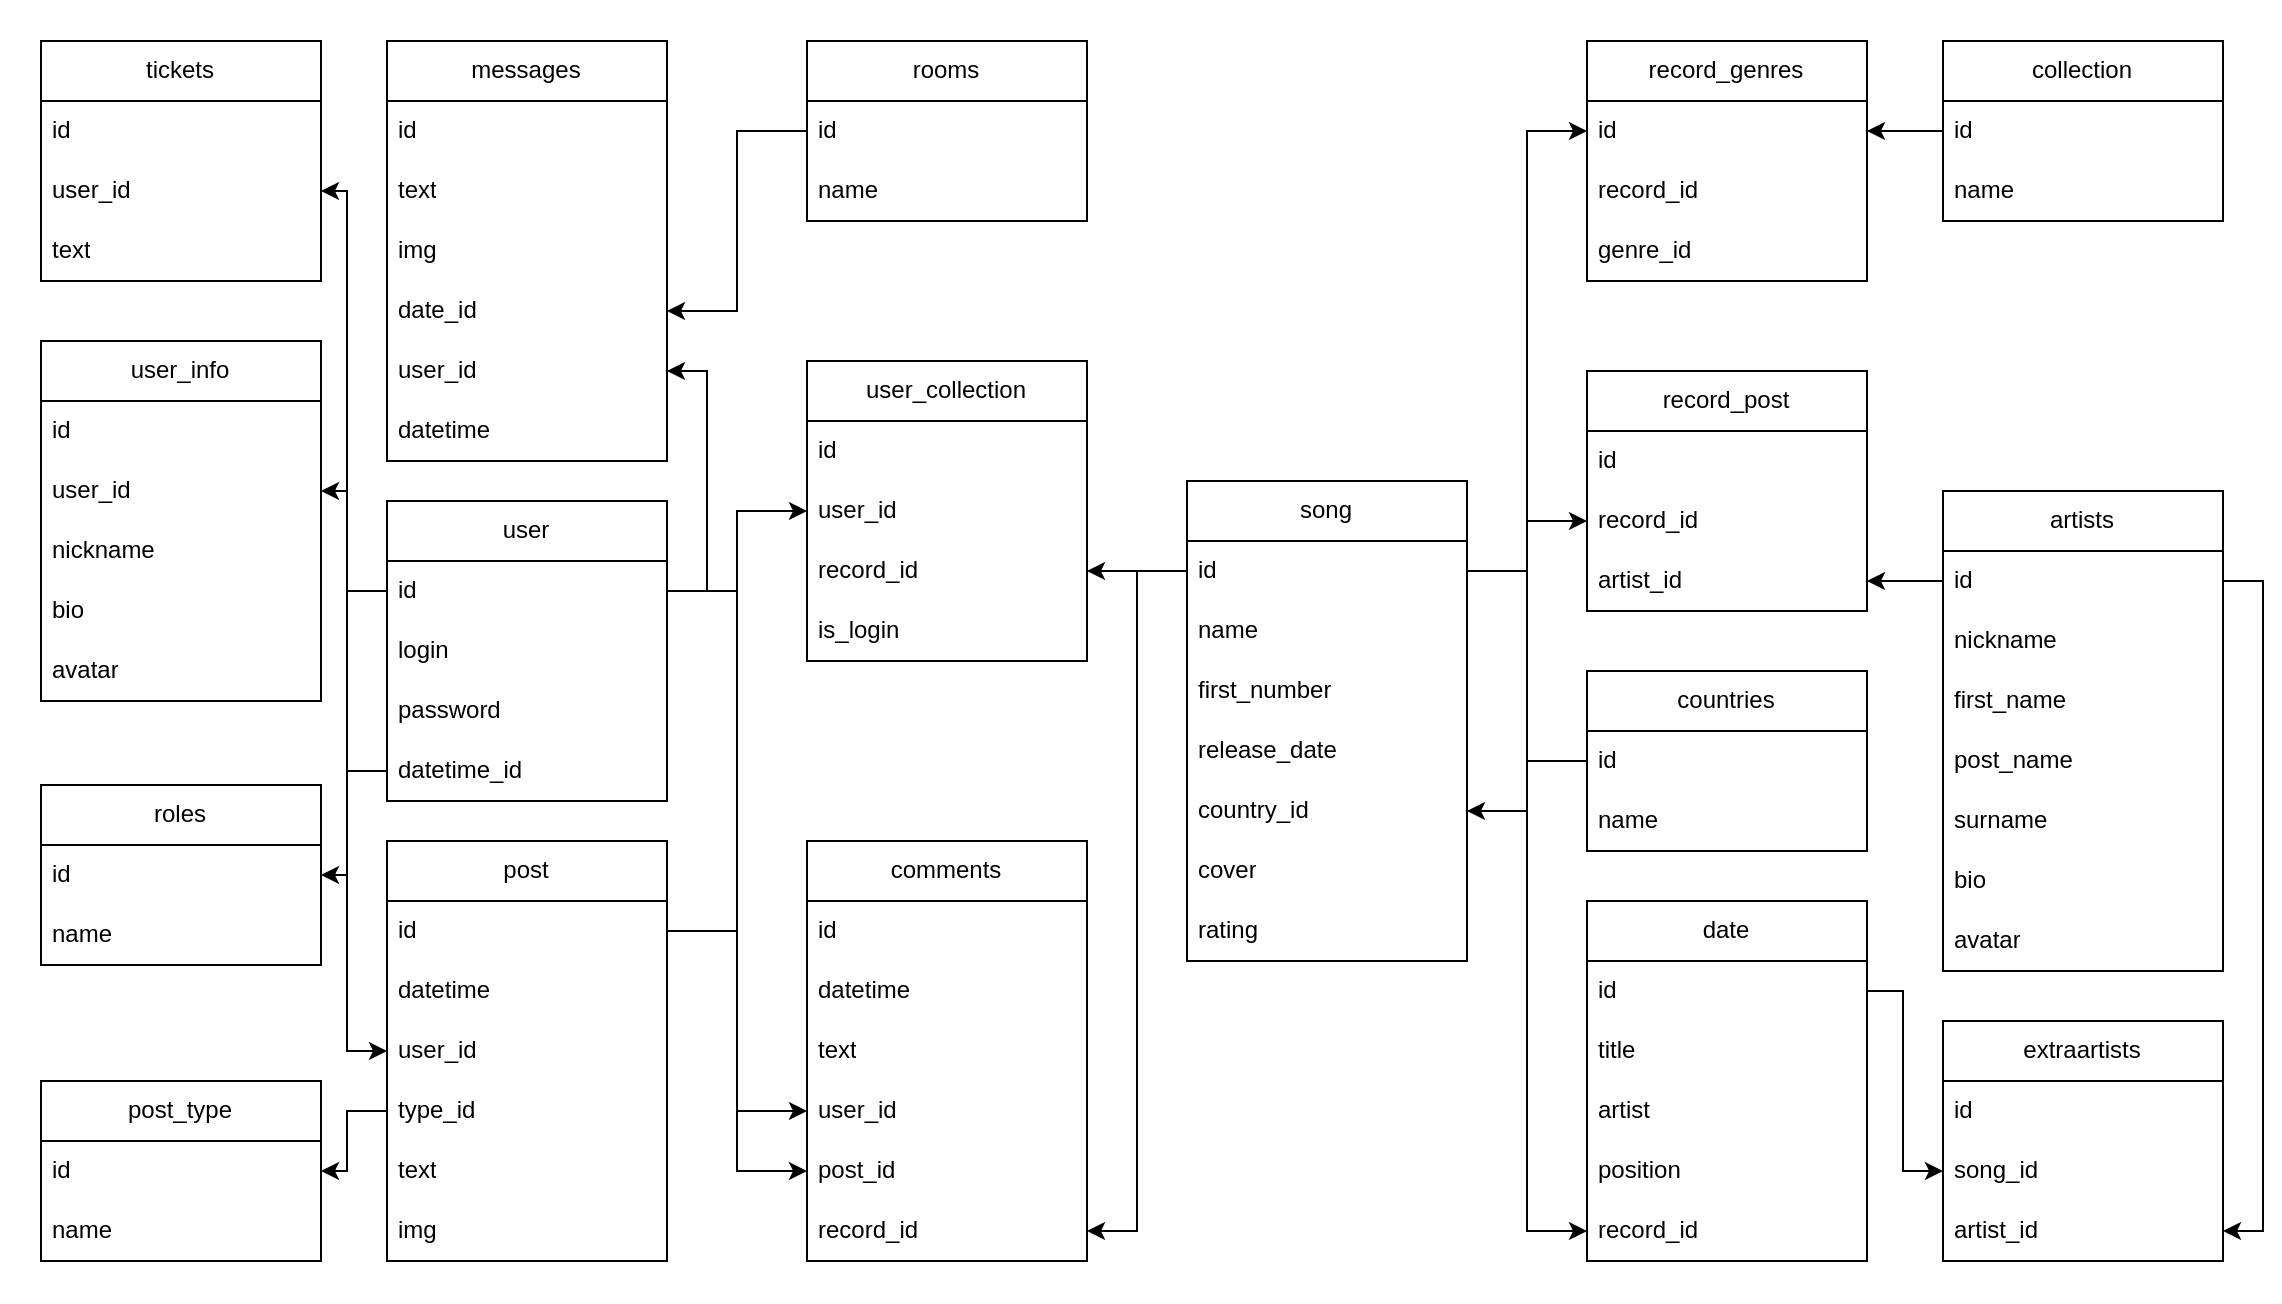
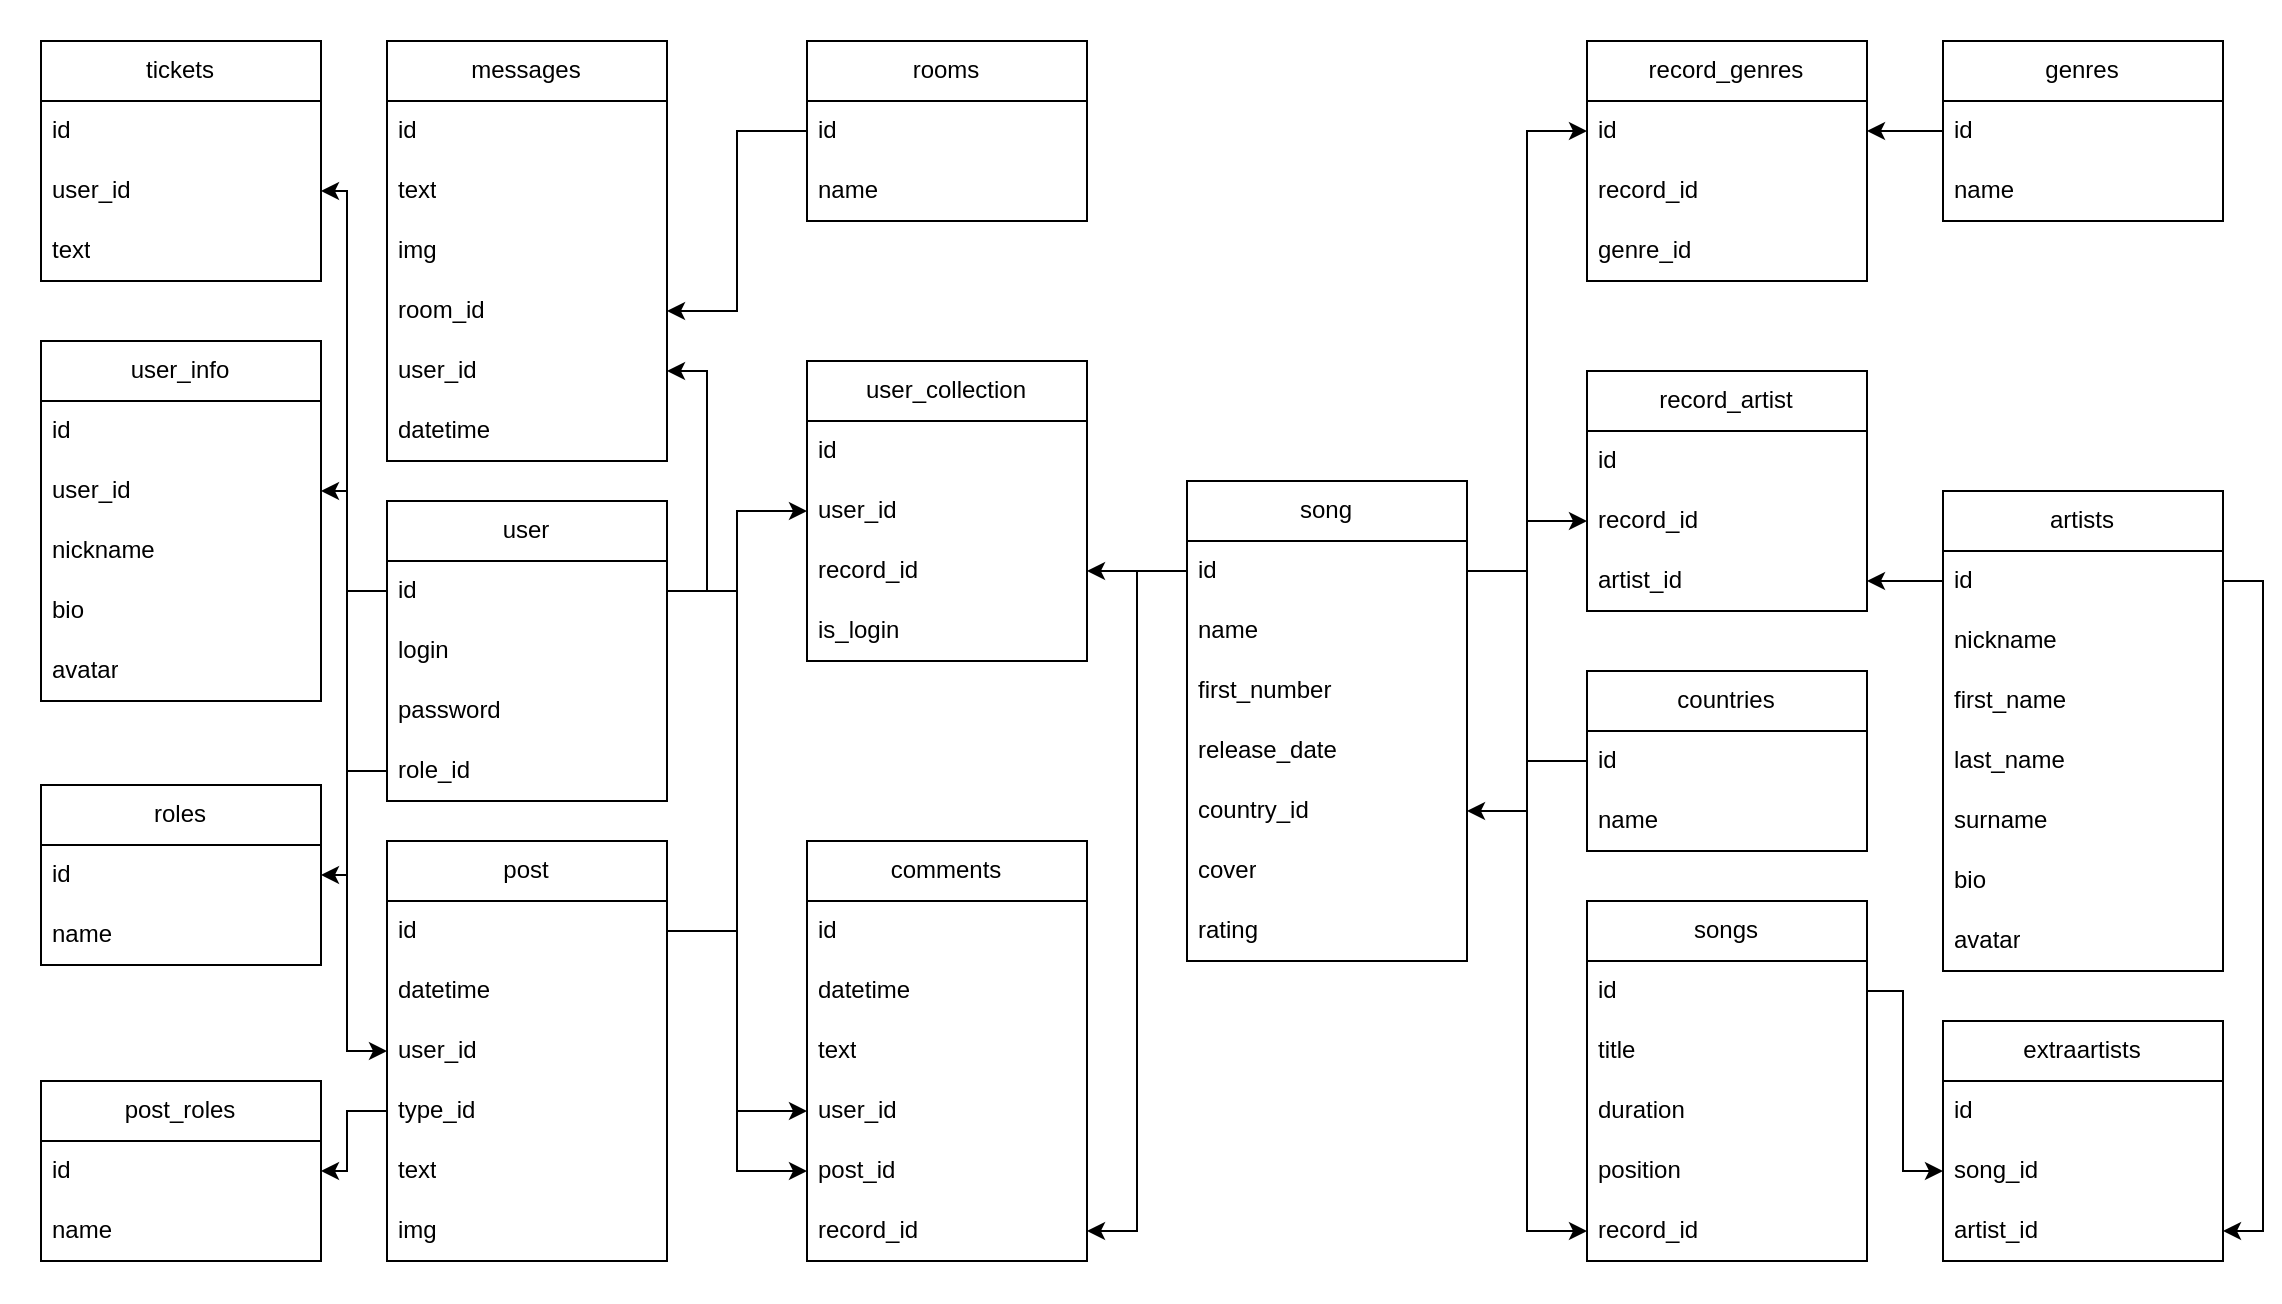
(2083, 71) -> (2083, 71)
(443, 311) -> (443, 311)
(1727, 401) -> (1727, 401)
(2015, 761) -> (2012, 761)
(467, 771) -> (440, 771)
(1727, 931) -> (1727, 931)
(181, 1111) -> (181, 1111)
(1636, 1111) -> (1650, 1111)
